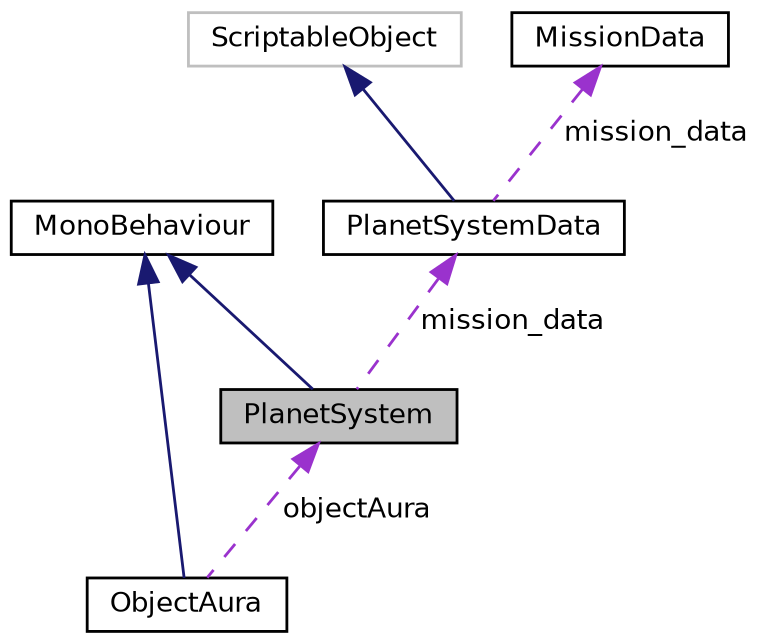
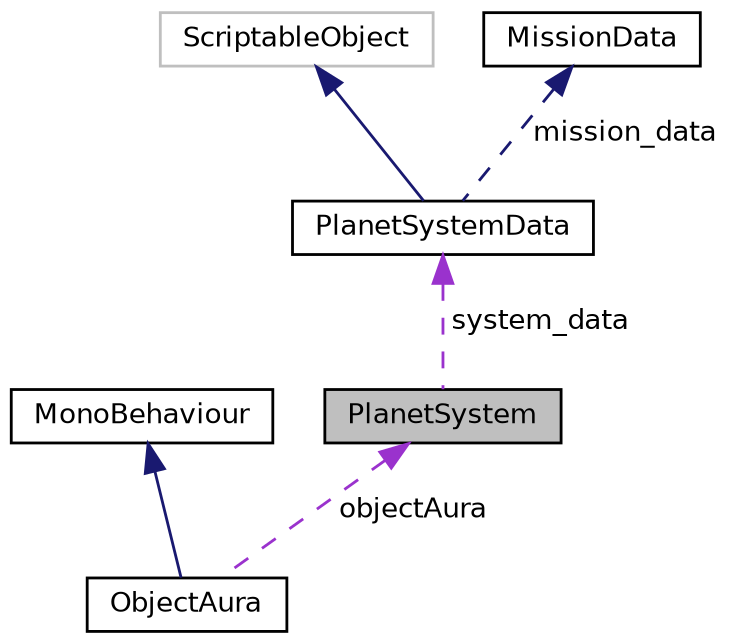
(538, 145) -> (508, 145)
(509, 322) -> (537, 322)
(251, 332) -> none
